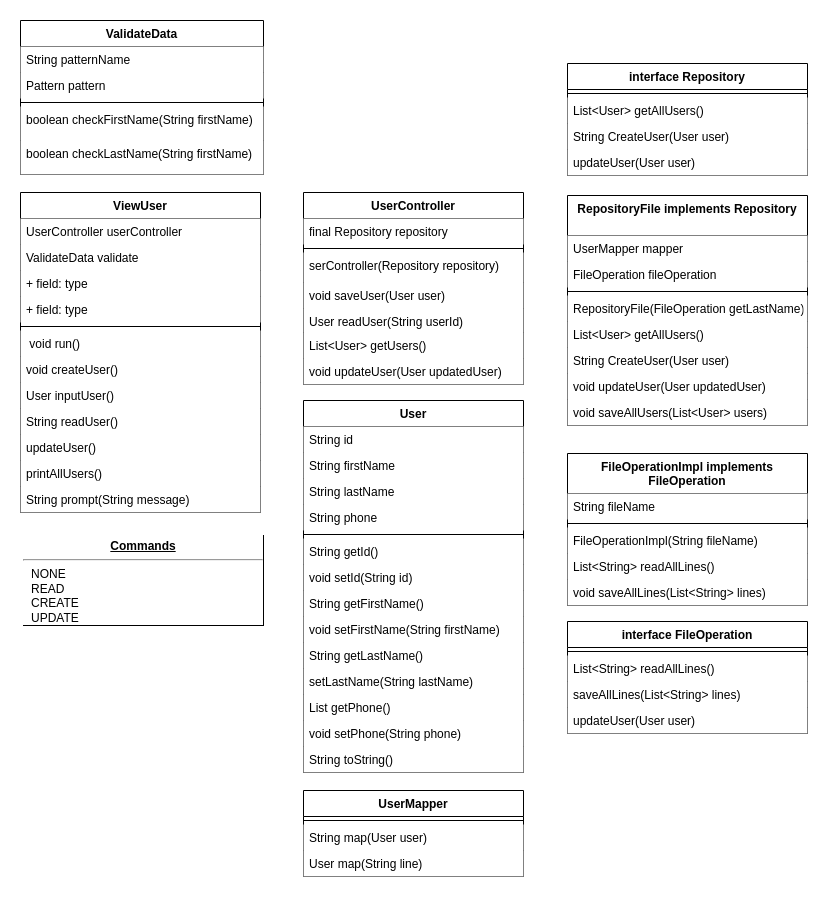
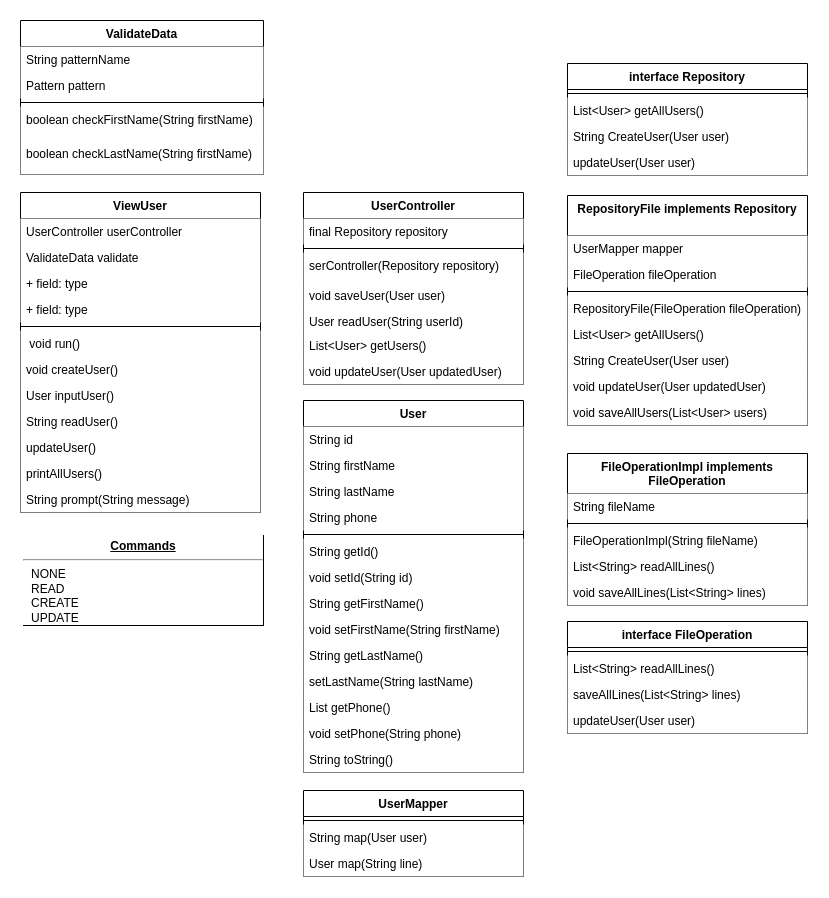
(700, 309) -> (702, 309)
